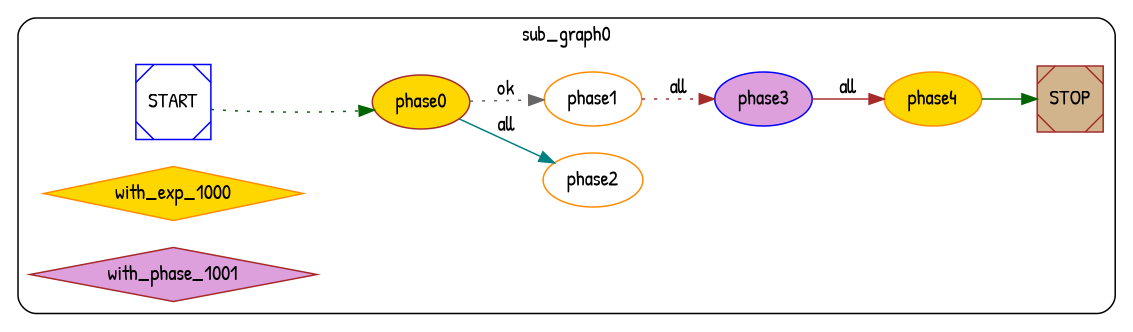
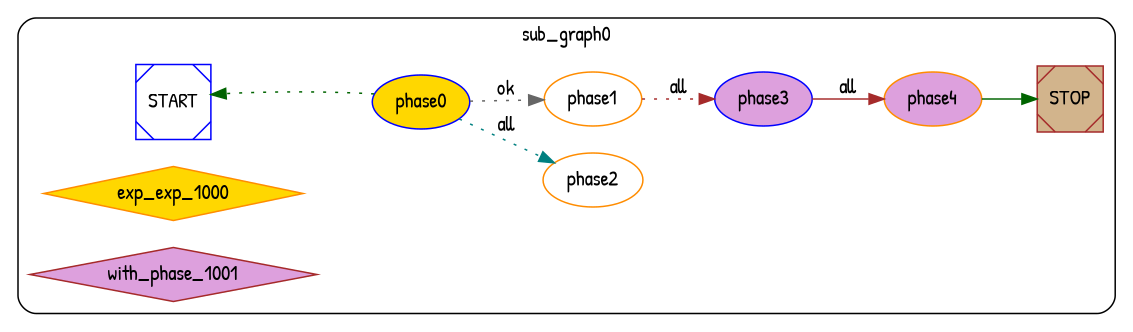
(933, 99) -> (933, 99)
(421, 102) -> (421, 102)
(285, 112) -> (300, 92)
(500, 138) -> (500, 138)
(173, 194) -> (173, 194)
